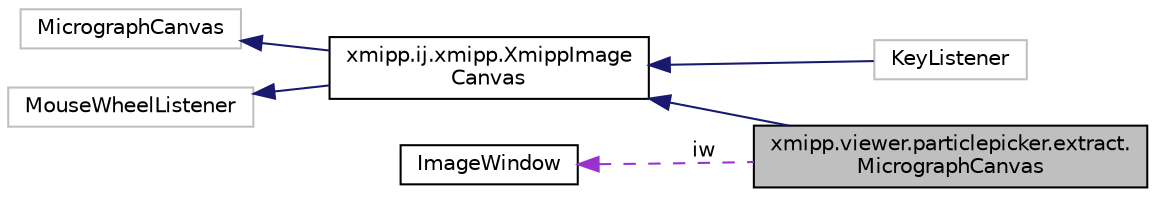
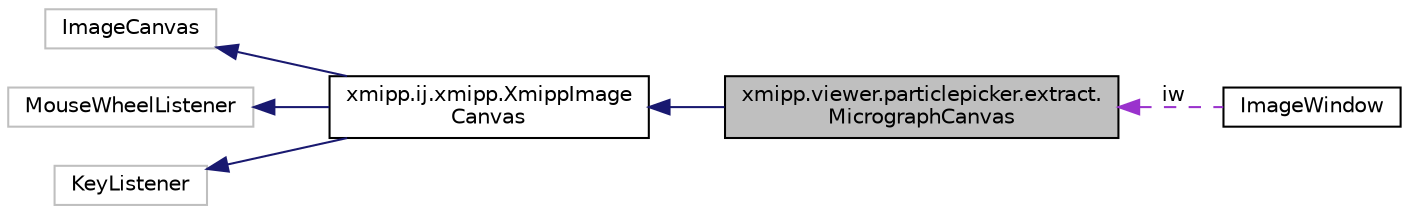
(131, 29) -> (131, 29)
(772, 63) -> (288, 151)
(676, 163) -> (1181, 107)
